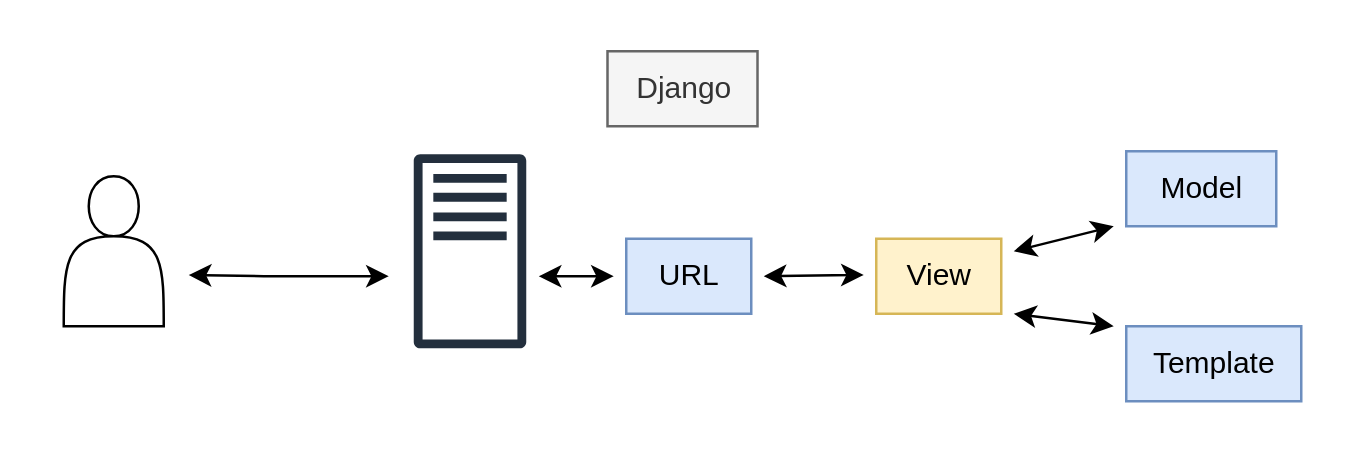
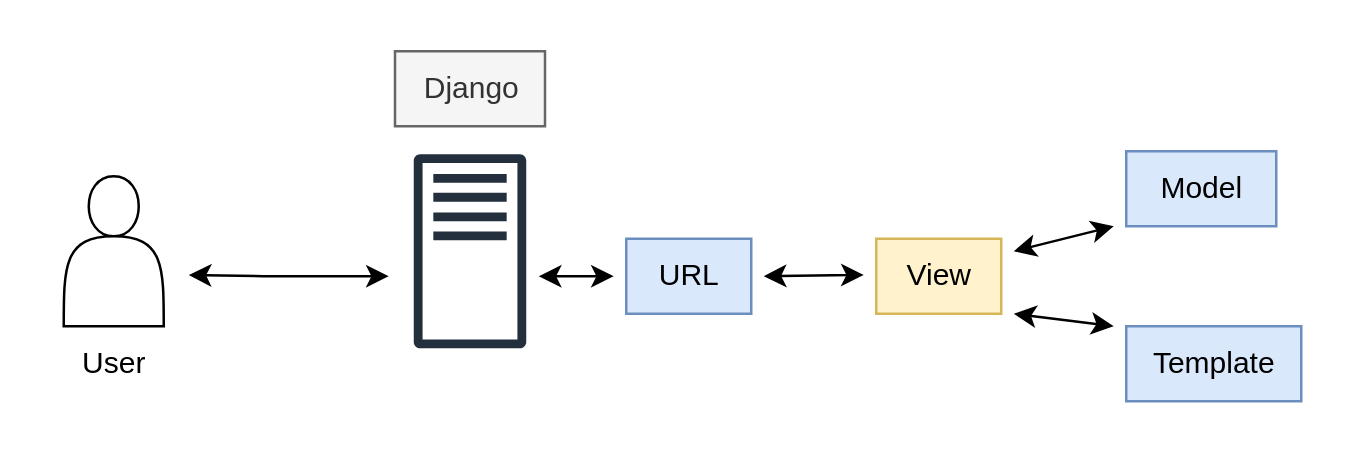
(683, 89) -> (470, 89)
none -> (114, 364)
